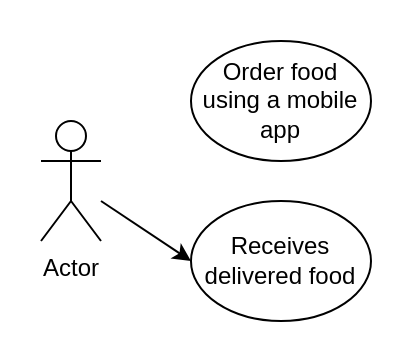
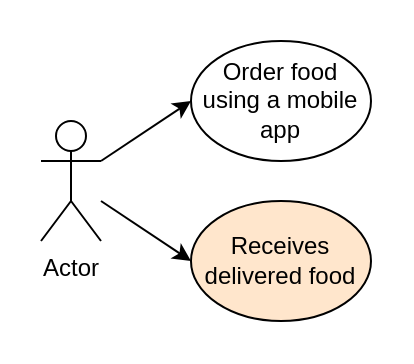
none -> (141, 134)
(281, 261) -> (281, 261)
